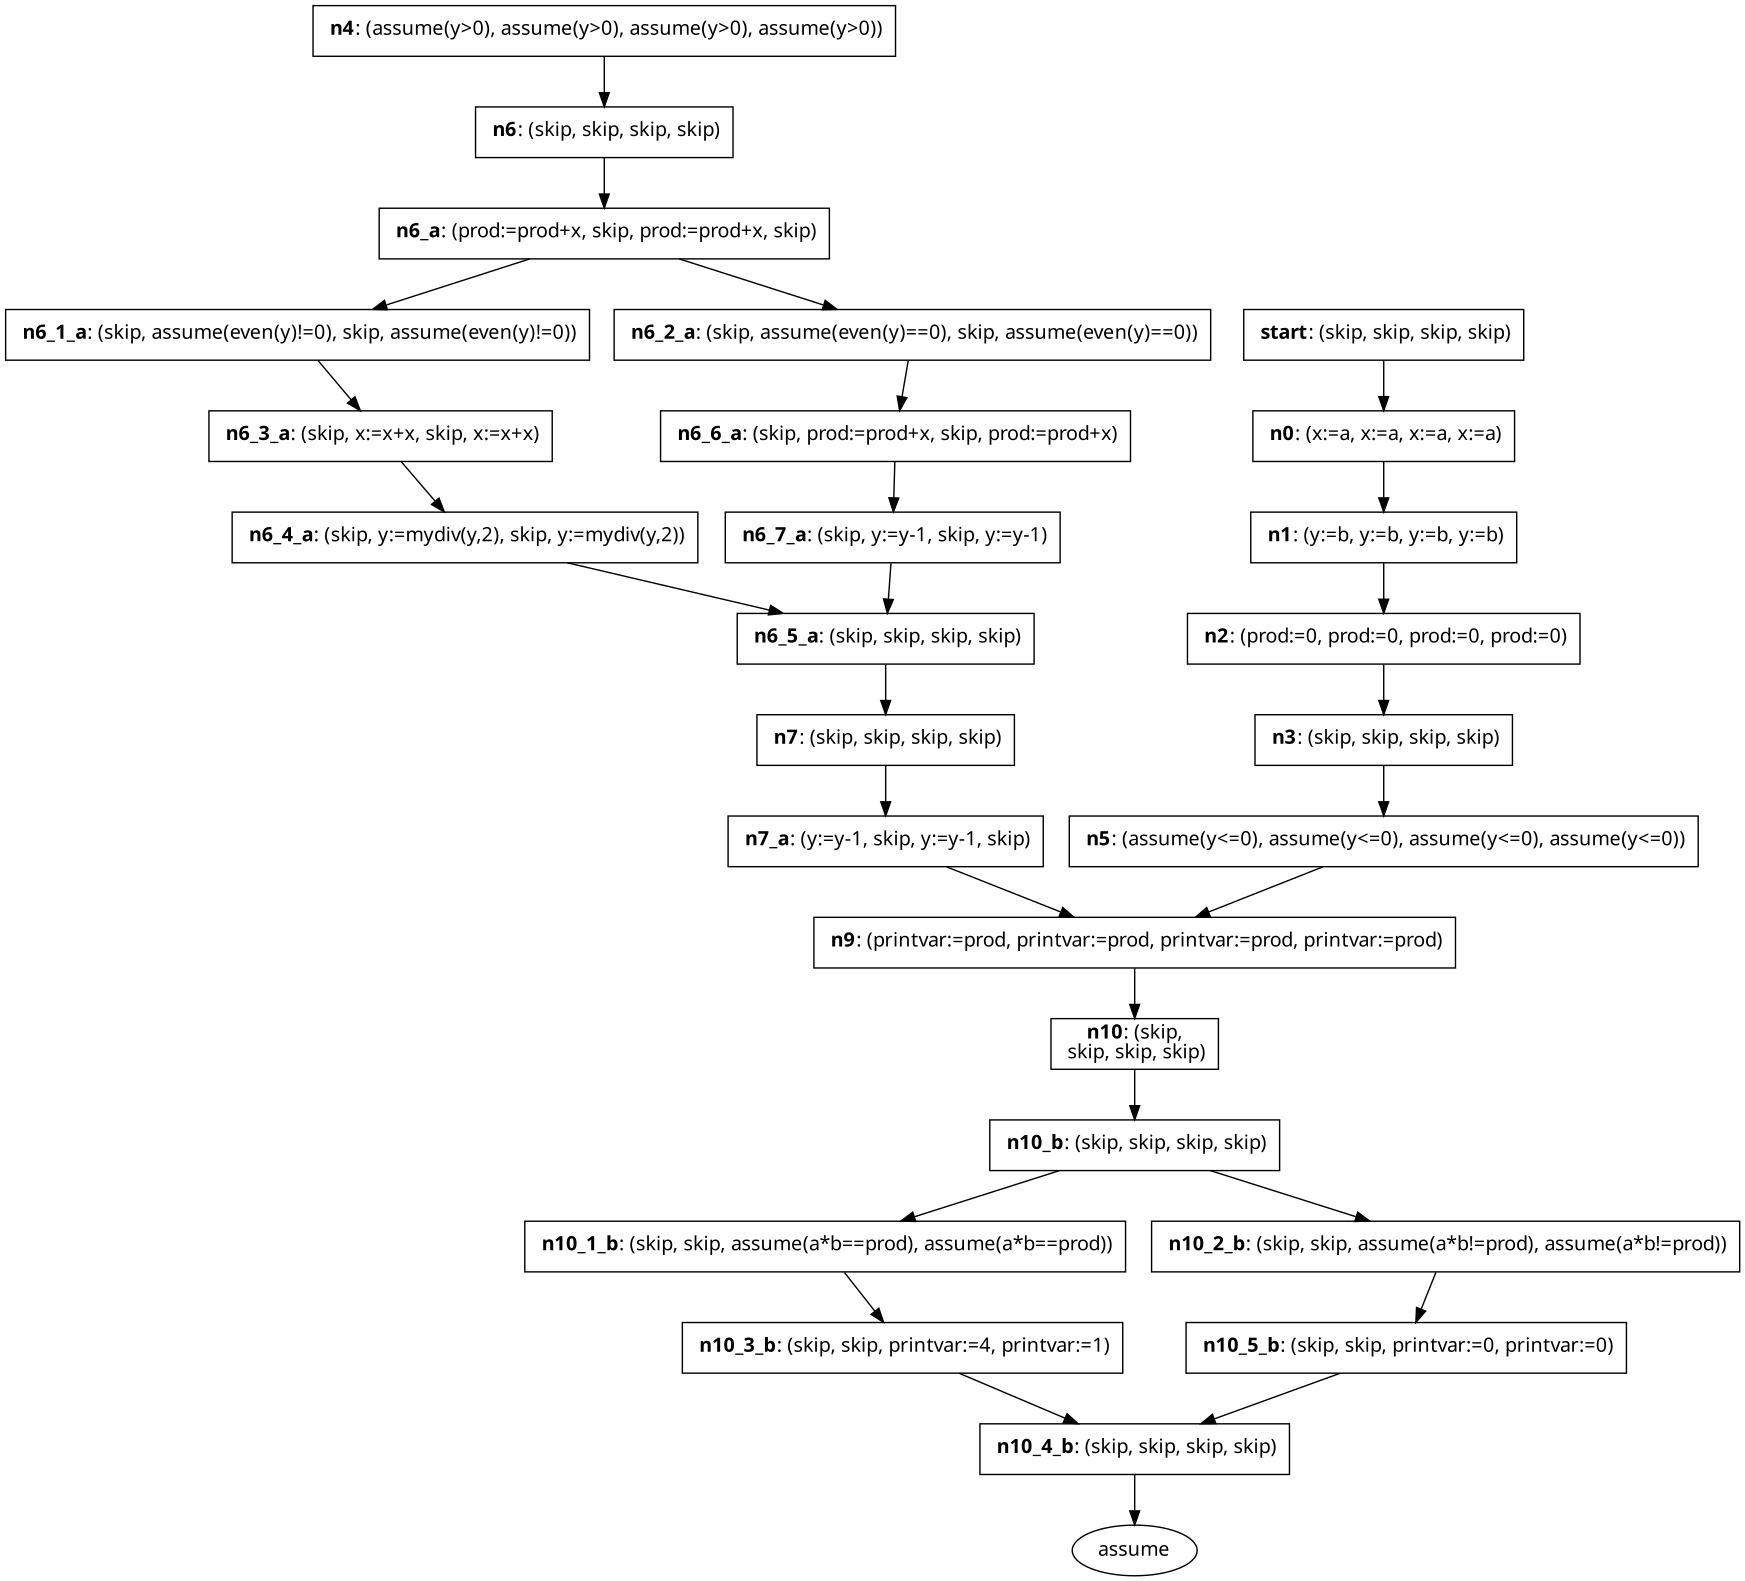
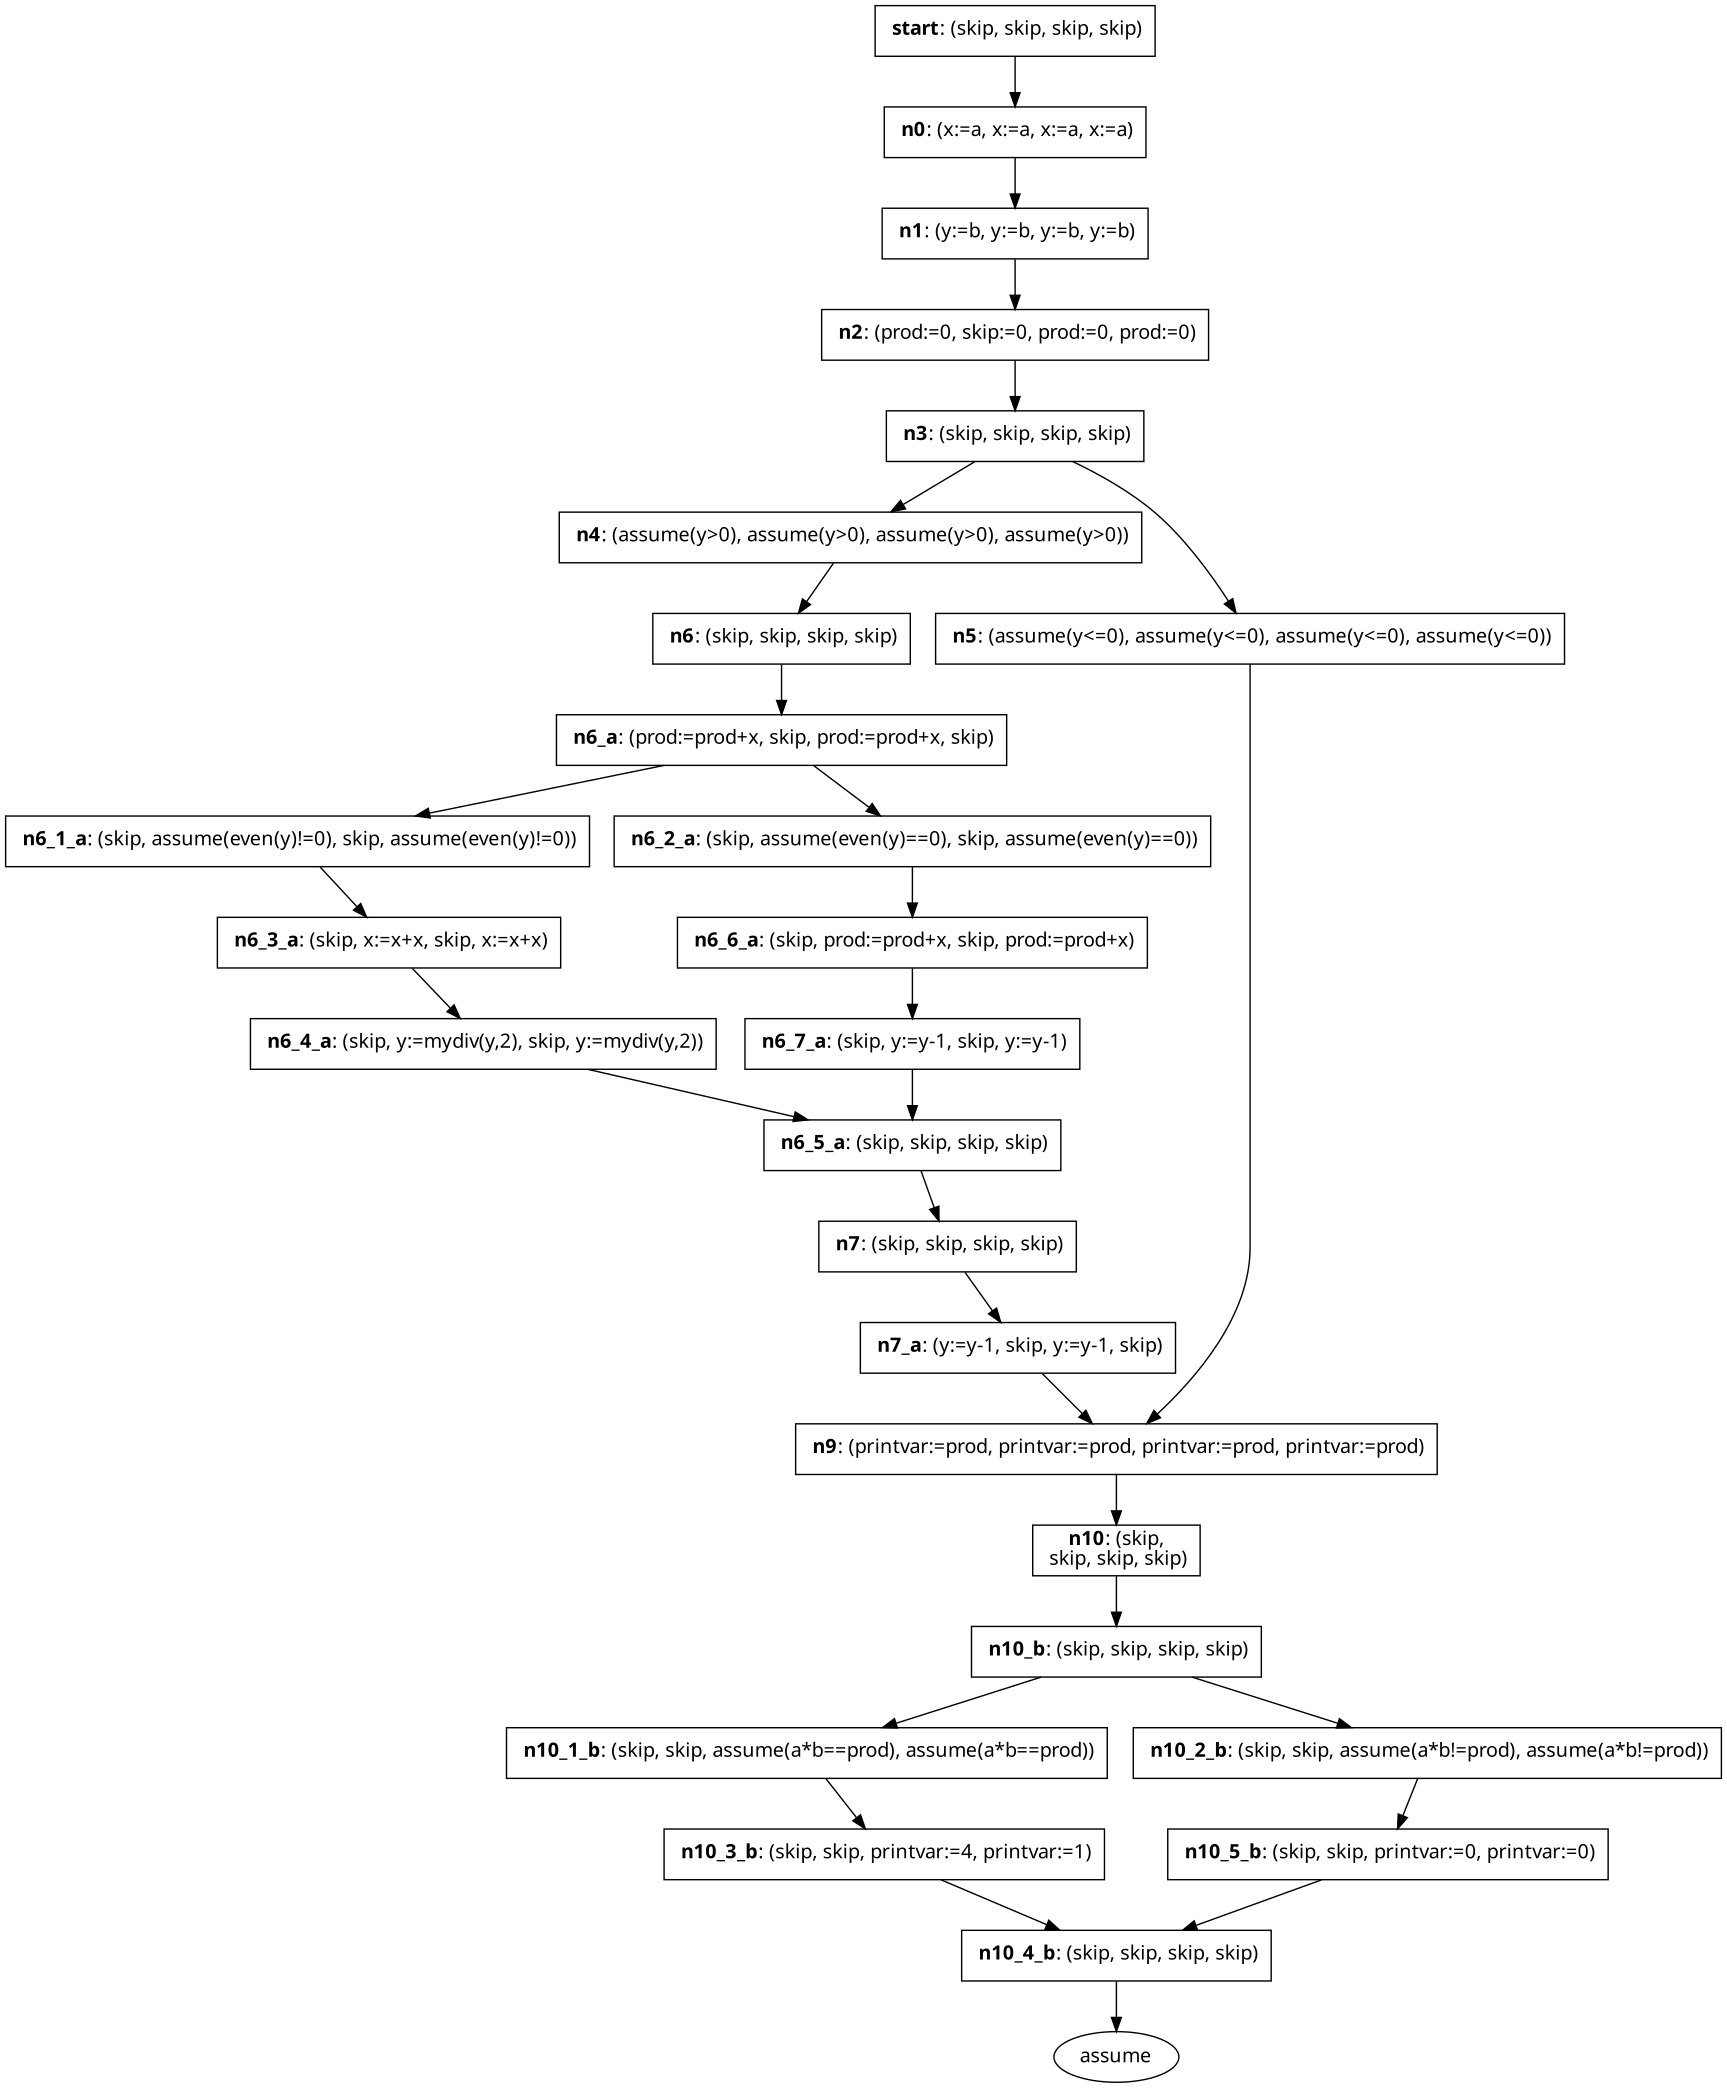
none -> (939, 483)
(1399, 637) -> (1031, 333)
